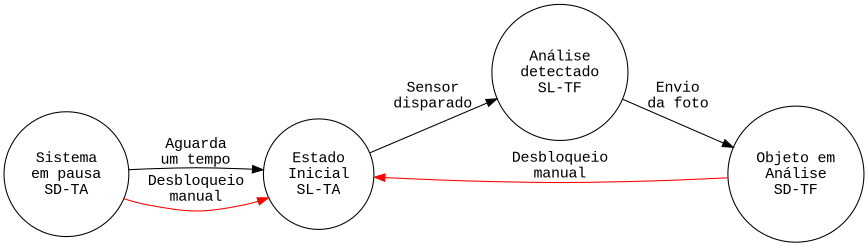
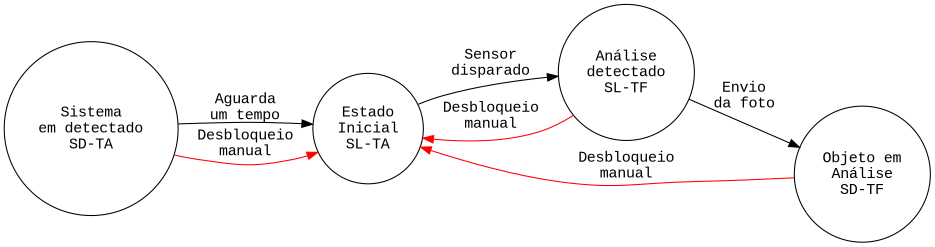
none -> (506, 139)
(66, 174) -> (91, 129)
